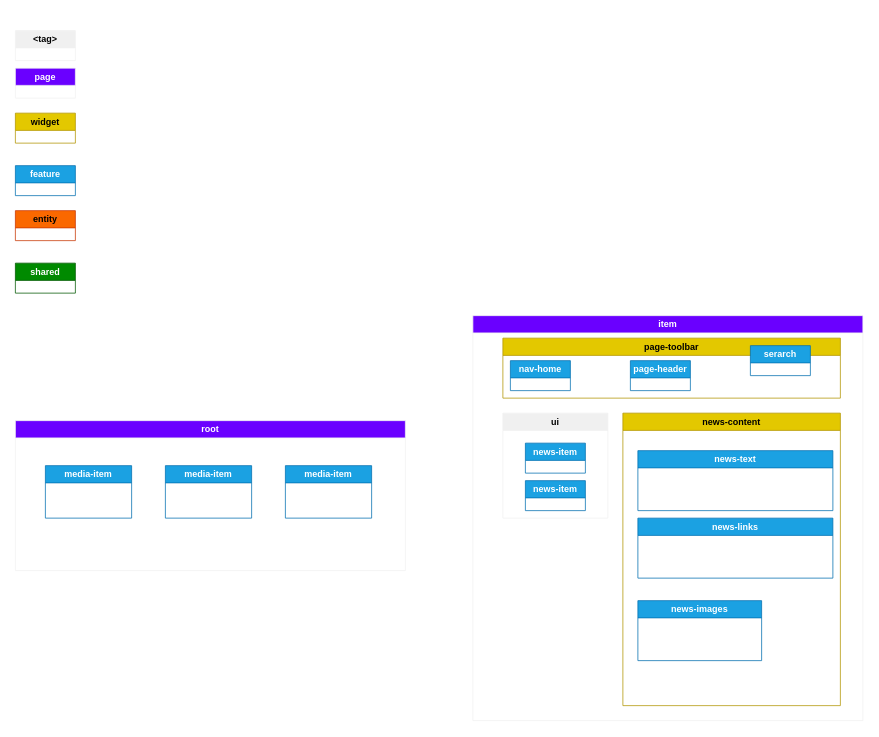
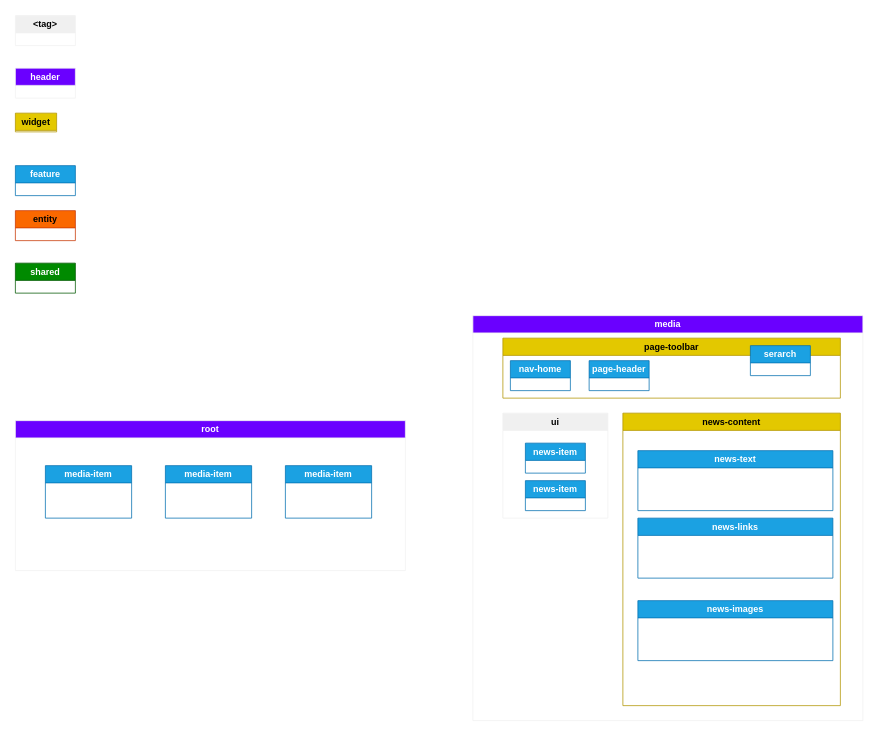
(45, 45) -> (45, 30)
(45, 77) -> (45, 77)
(45, 128) -> (36, 122)
(668, 324) -> (668, 324)
(660, 375) -> (619, 375)
(700, 630) -> (735, 630)
